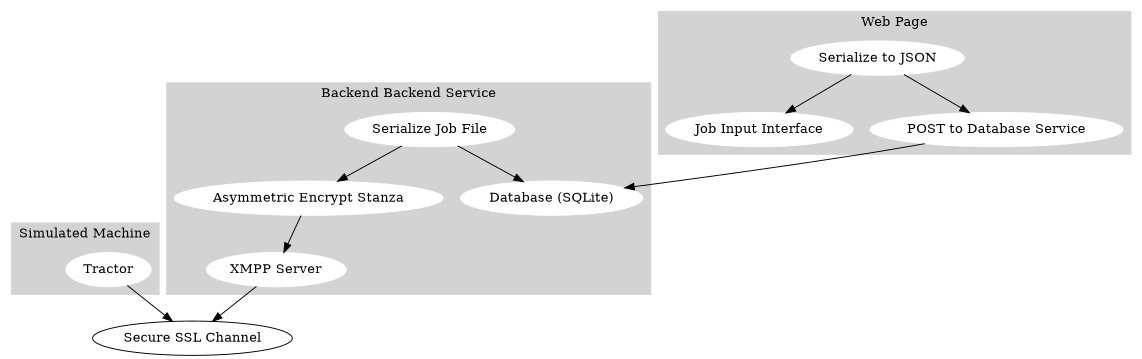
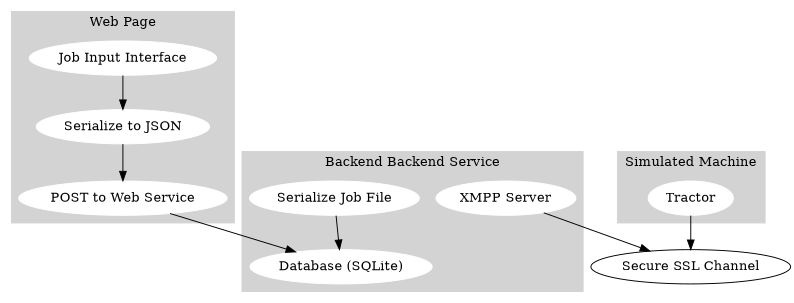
(823, 91) -> (123, 88)
(997, 130) -> (123, 198)
(309, 198) -> none
